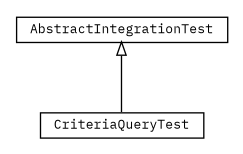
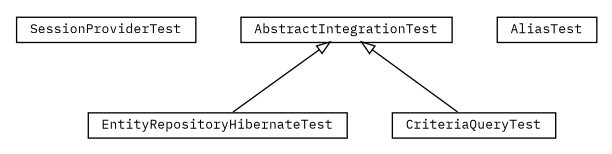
none -> (106, 29)
none -> (546, 29)
none -> (217, 125)
